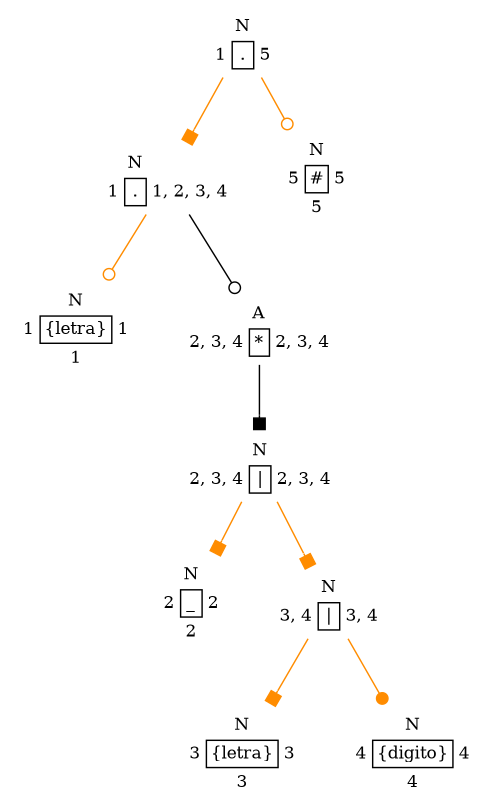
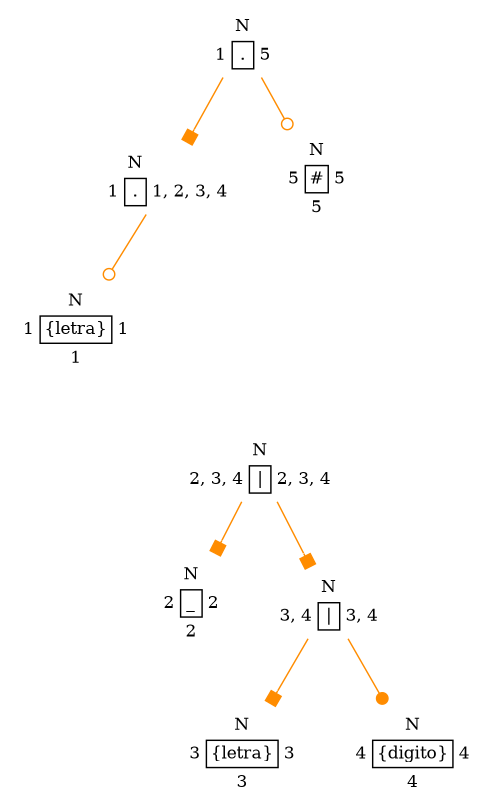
(259, 329) -> none
